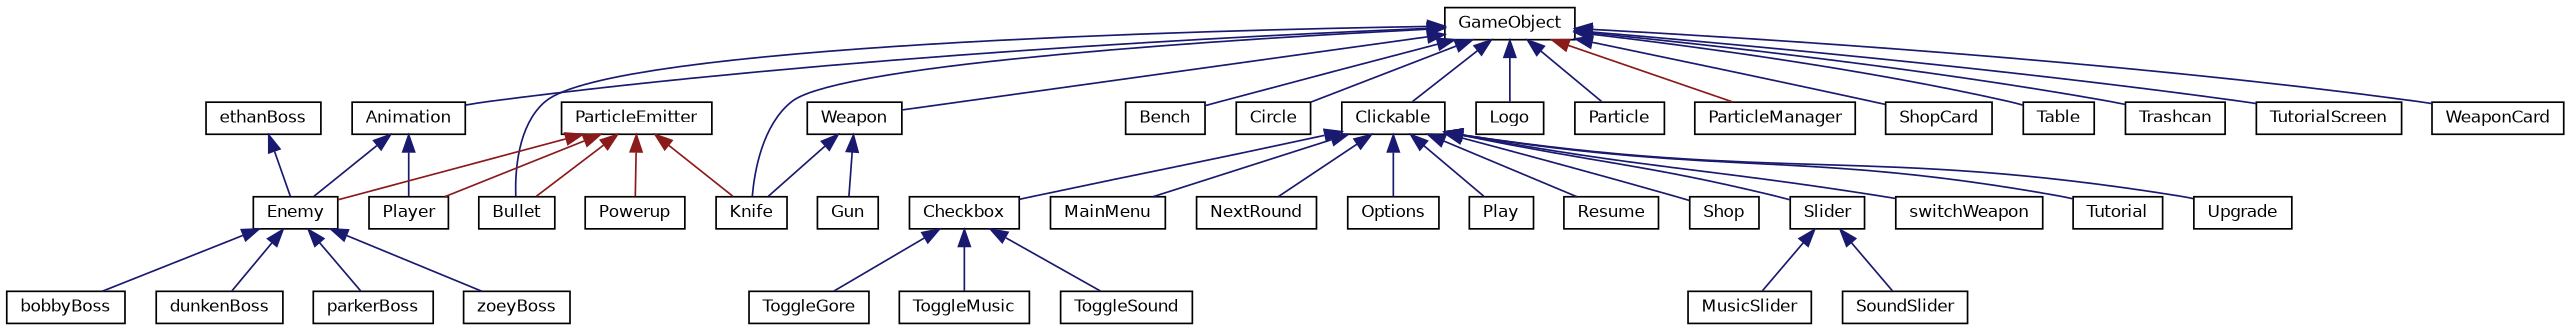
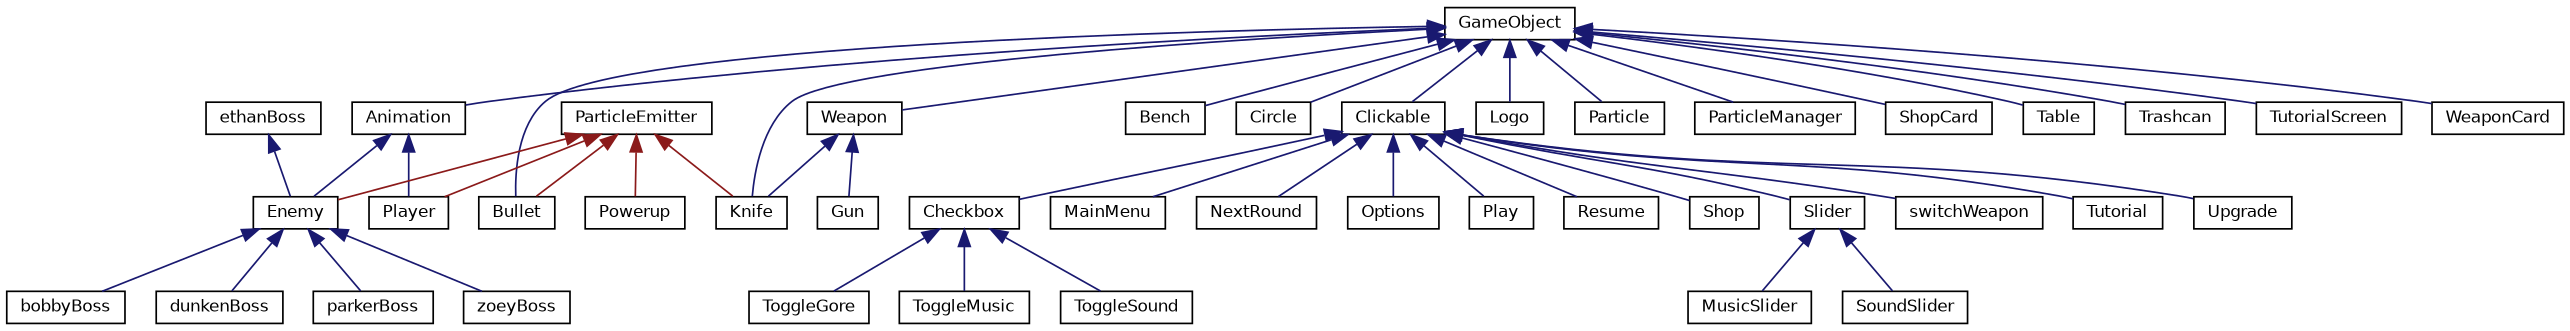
(1651, 74) -> (1651, 74)
